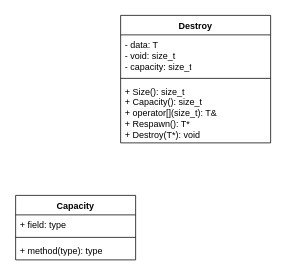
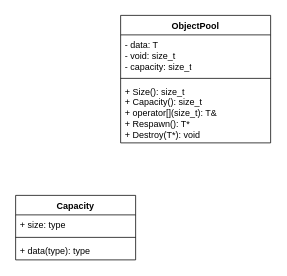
(195, 26) -> (195, 26)
(47, 226) -> (45, 226)
(67, 251) -> (62, 251)
